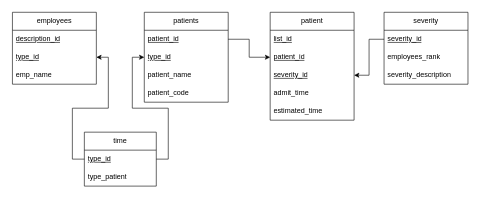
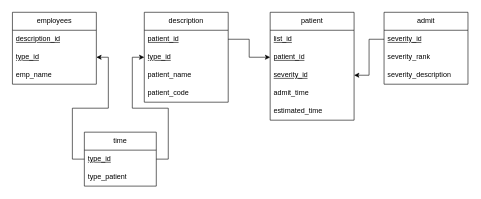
(186, 21) -> (186, 21)
(426, 21) -> (426, 21)
(415, 57) -> (413, 57)
